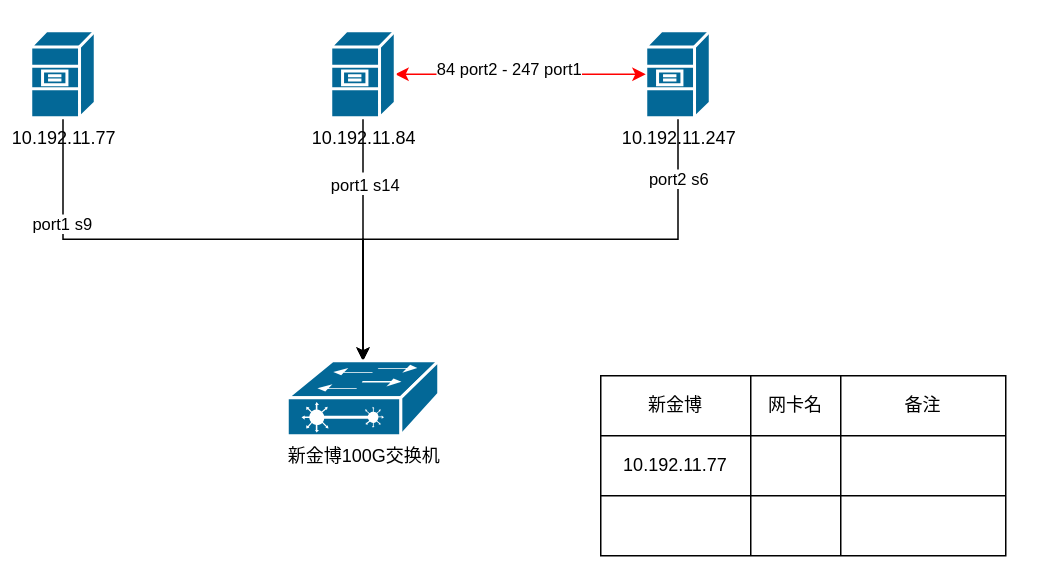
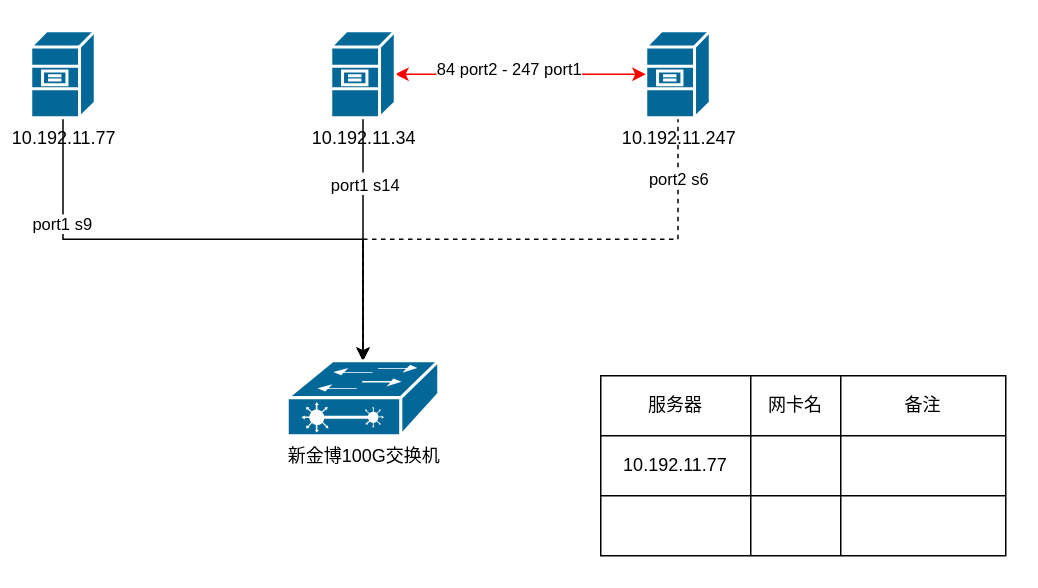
(365, 139) -> (365, 139)
(548, 239) -> (548, 239)
(676, 406) -> (676, 406)
